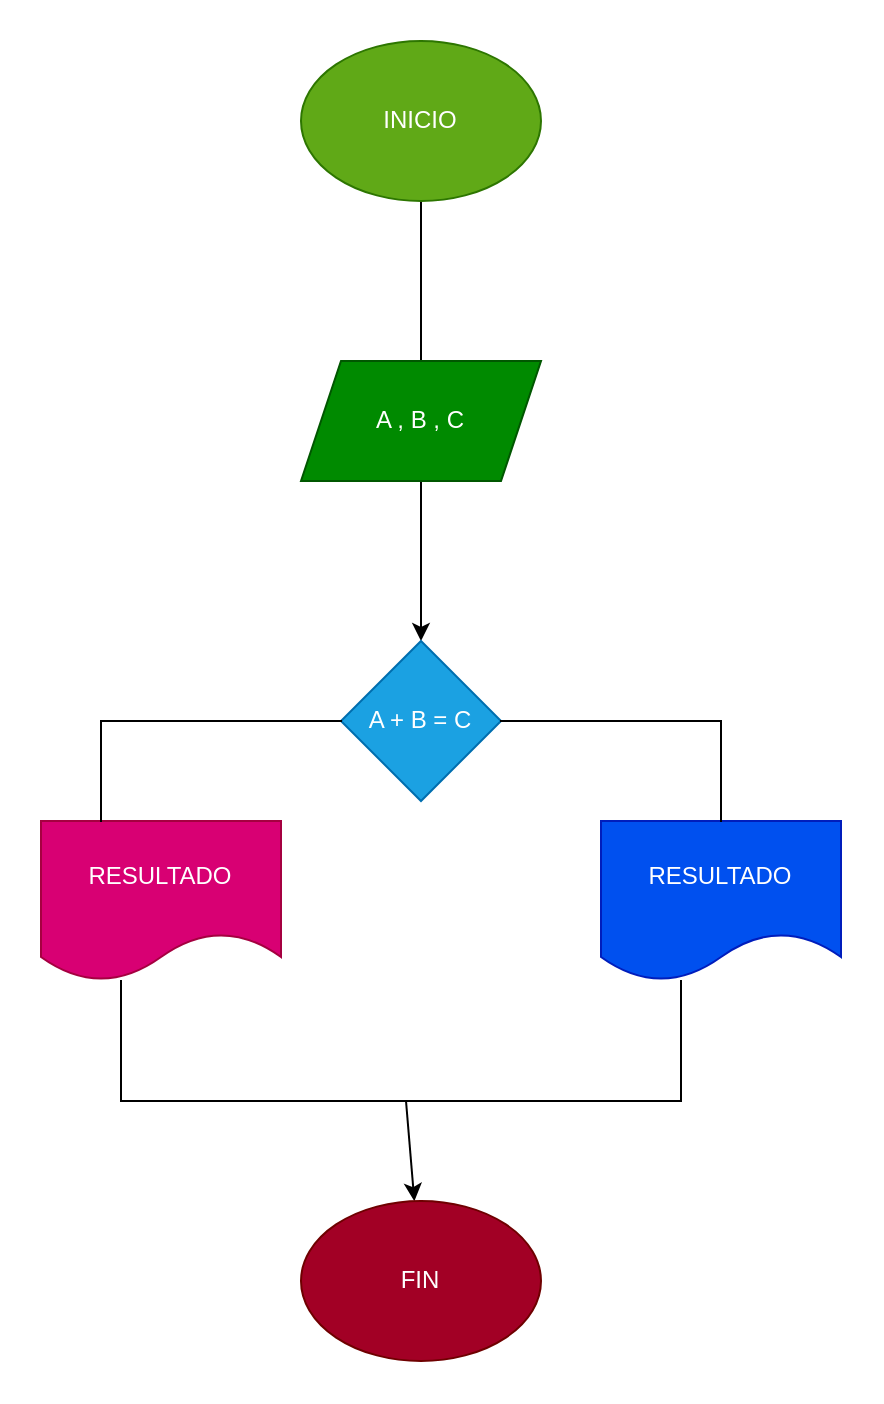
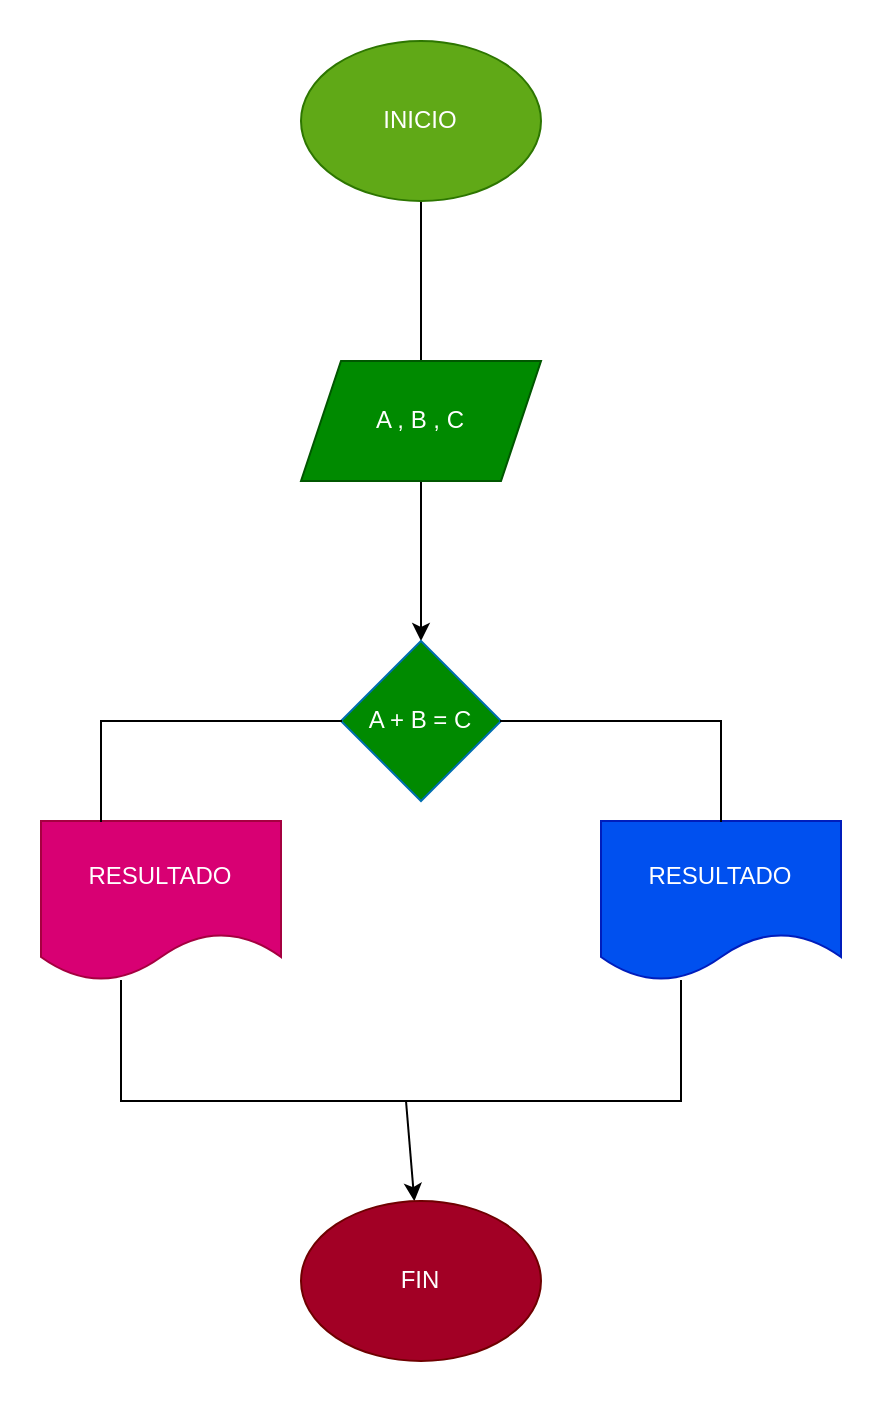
(421, 721) -> (421, 721)
